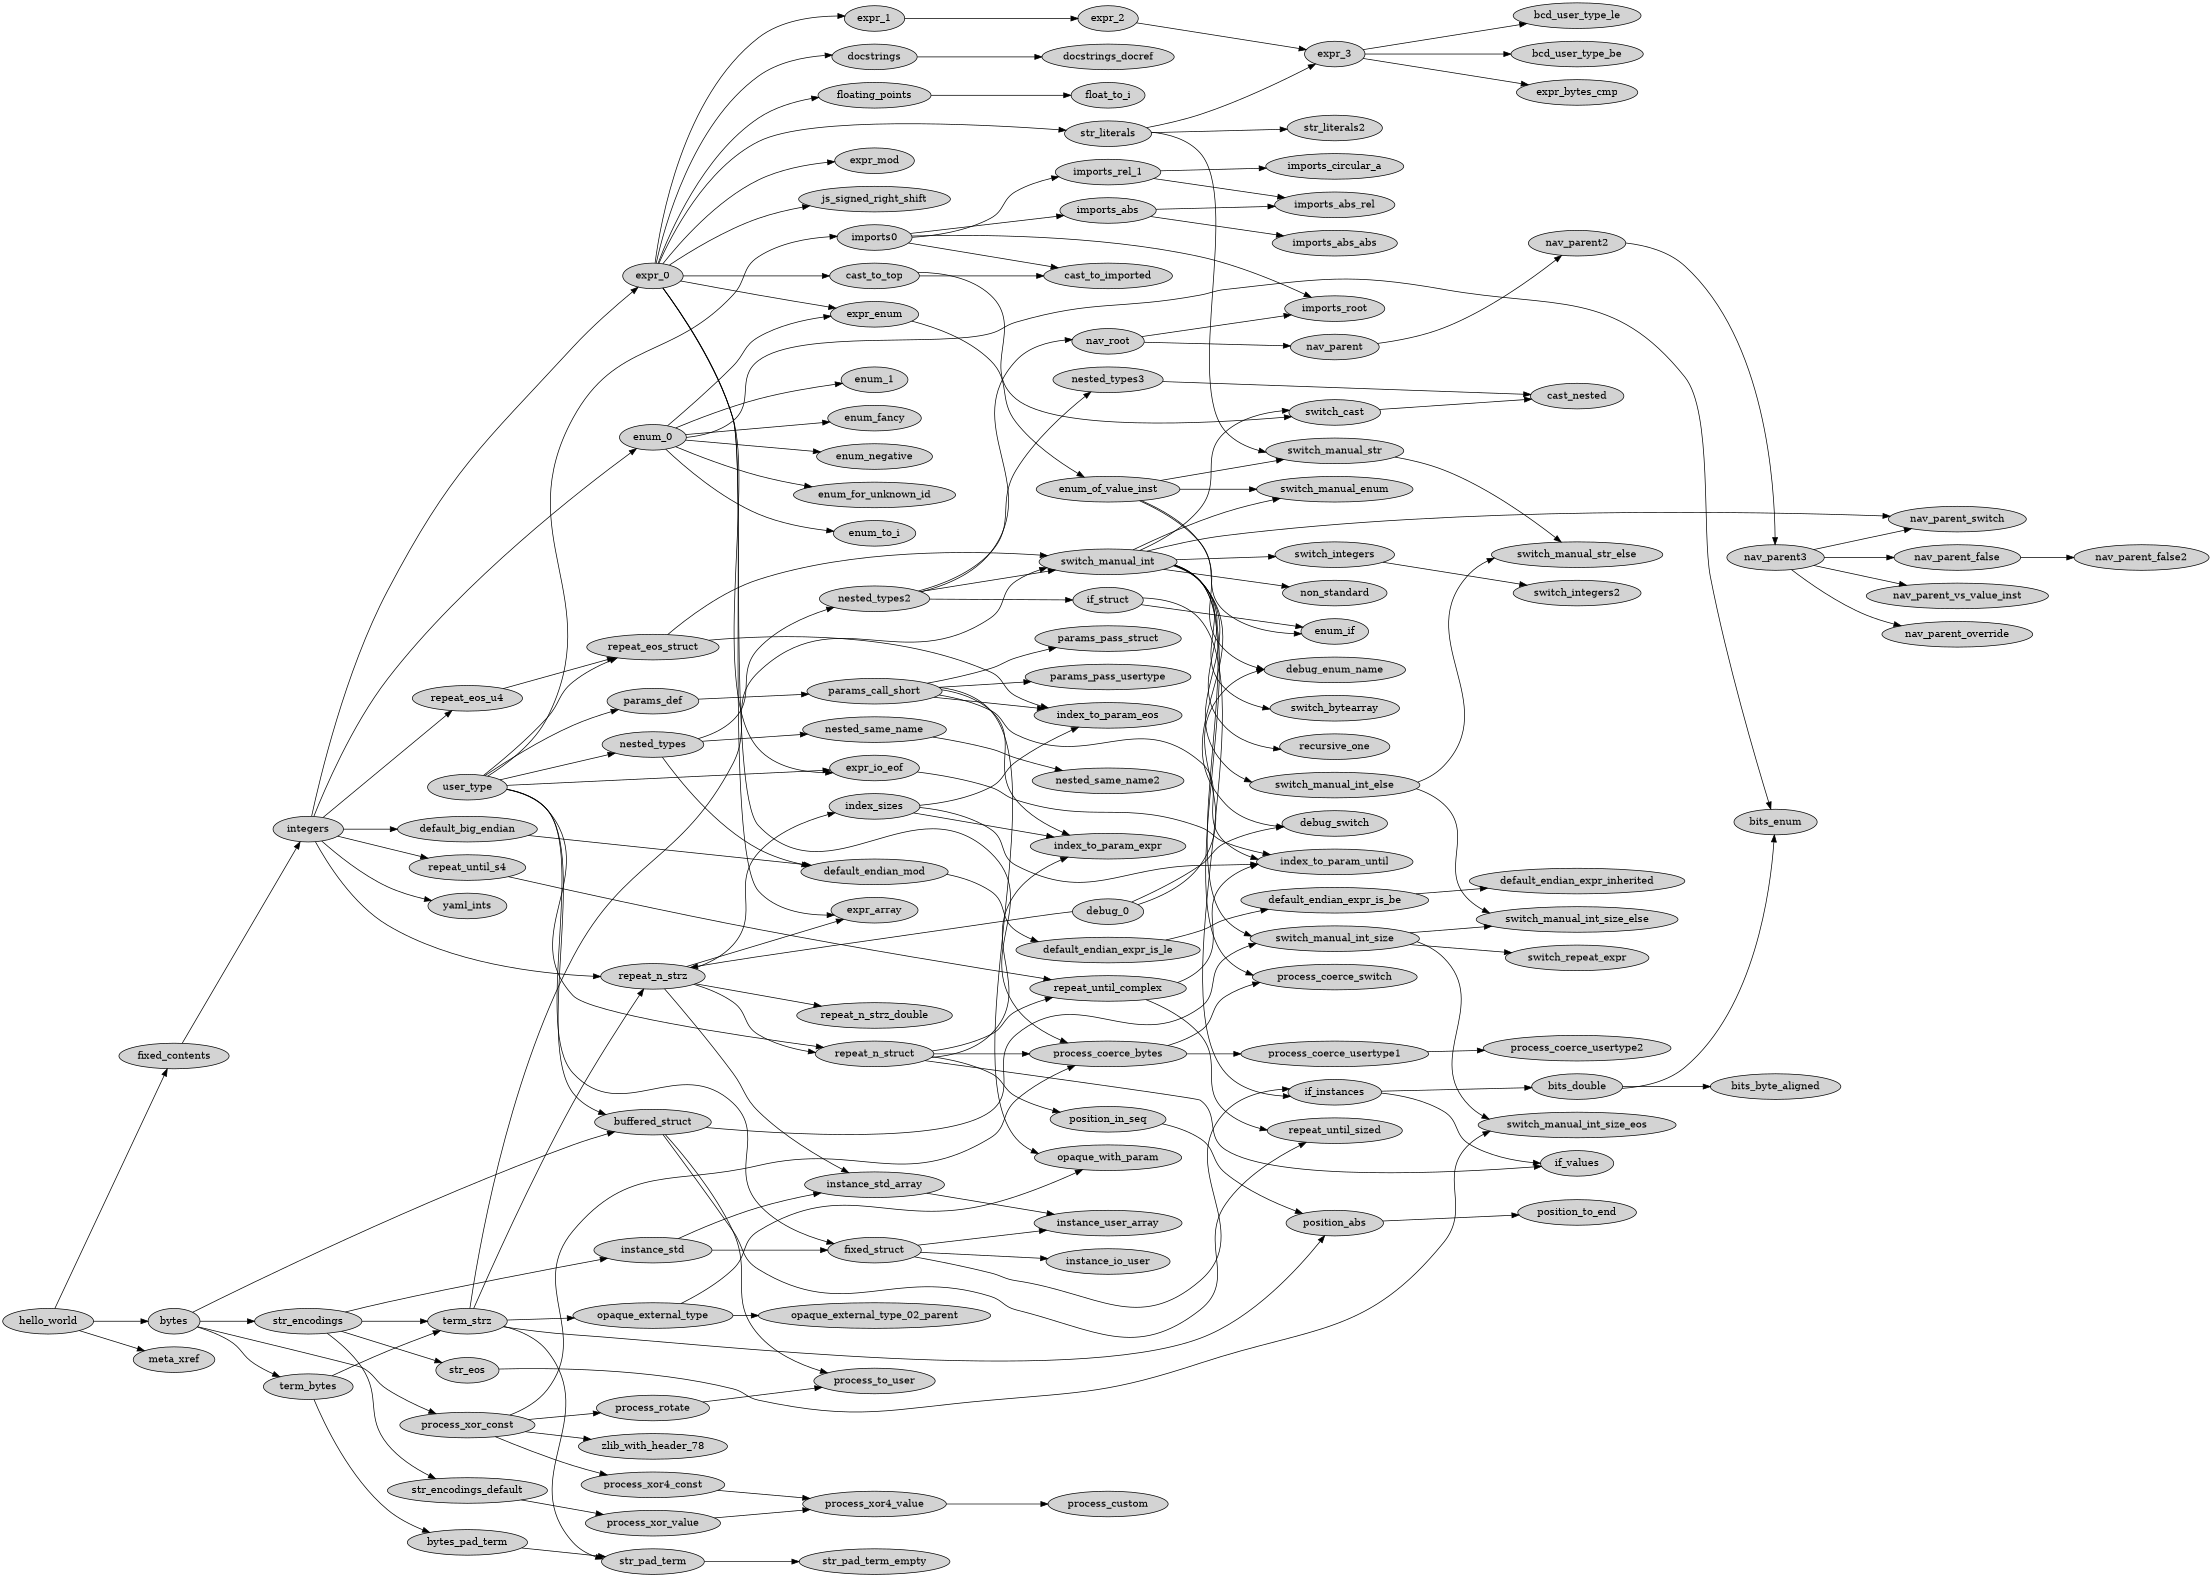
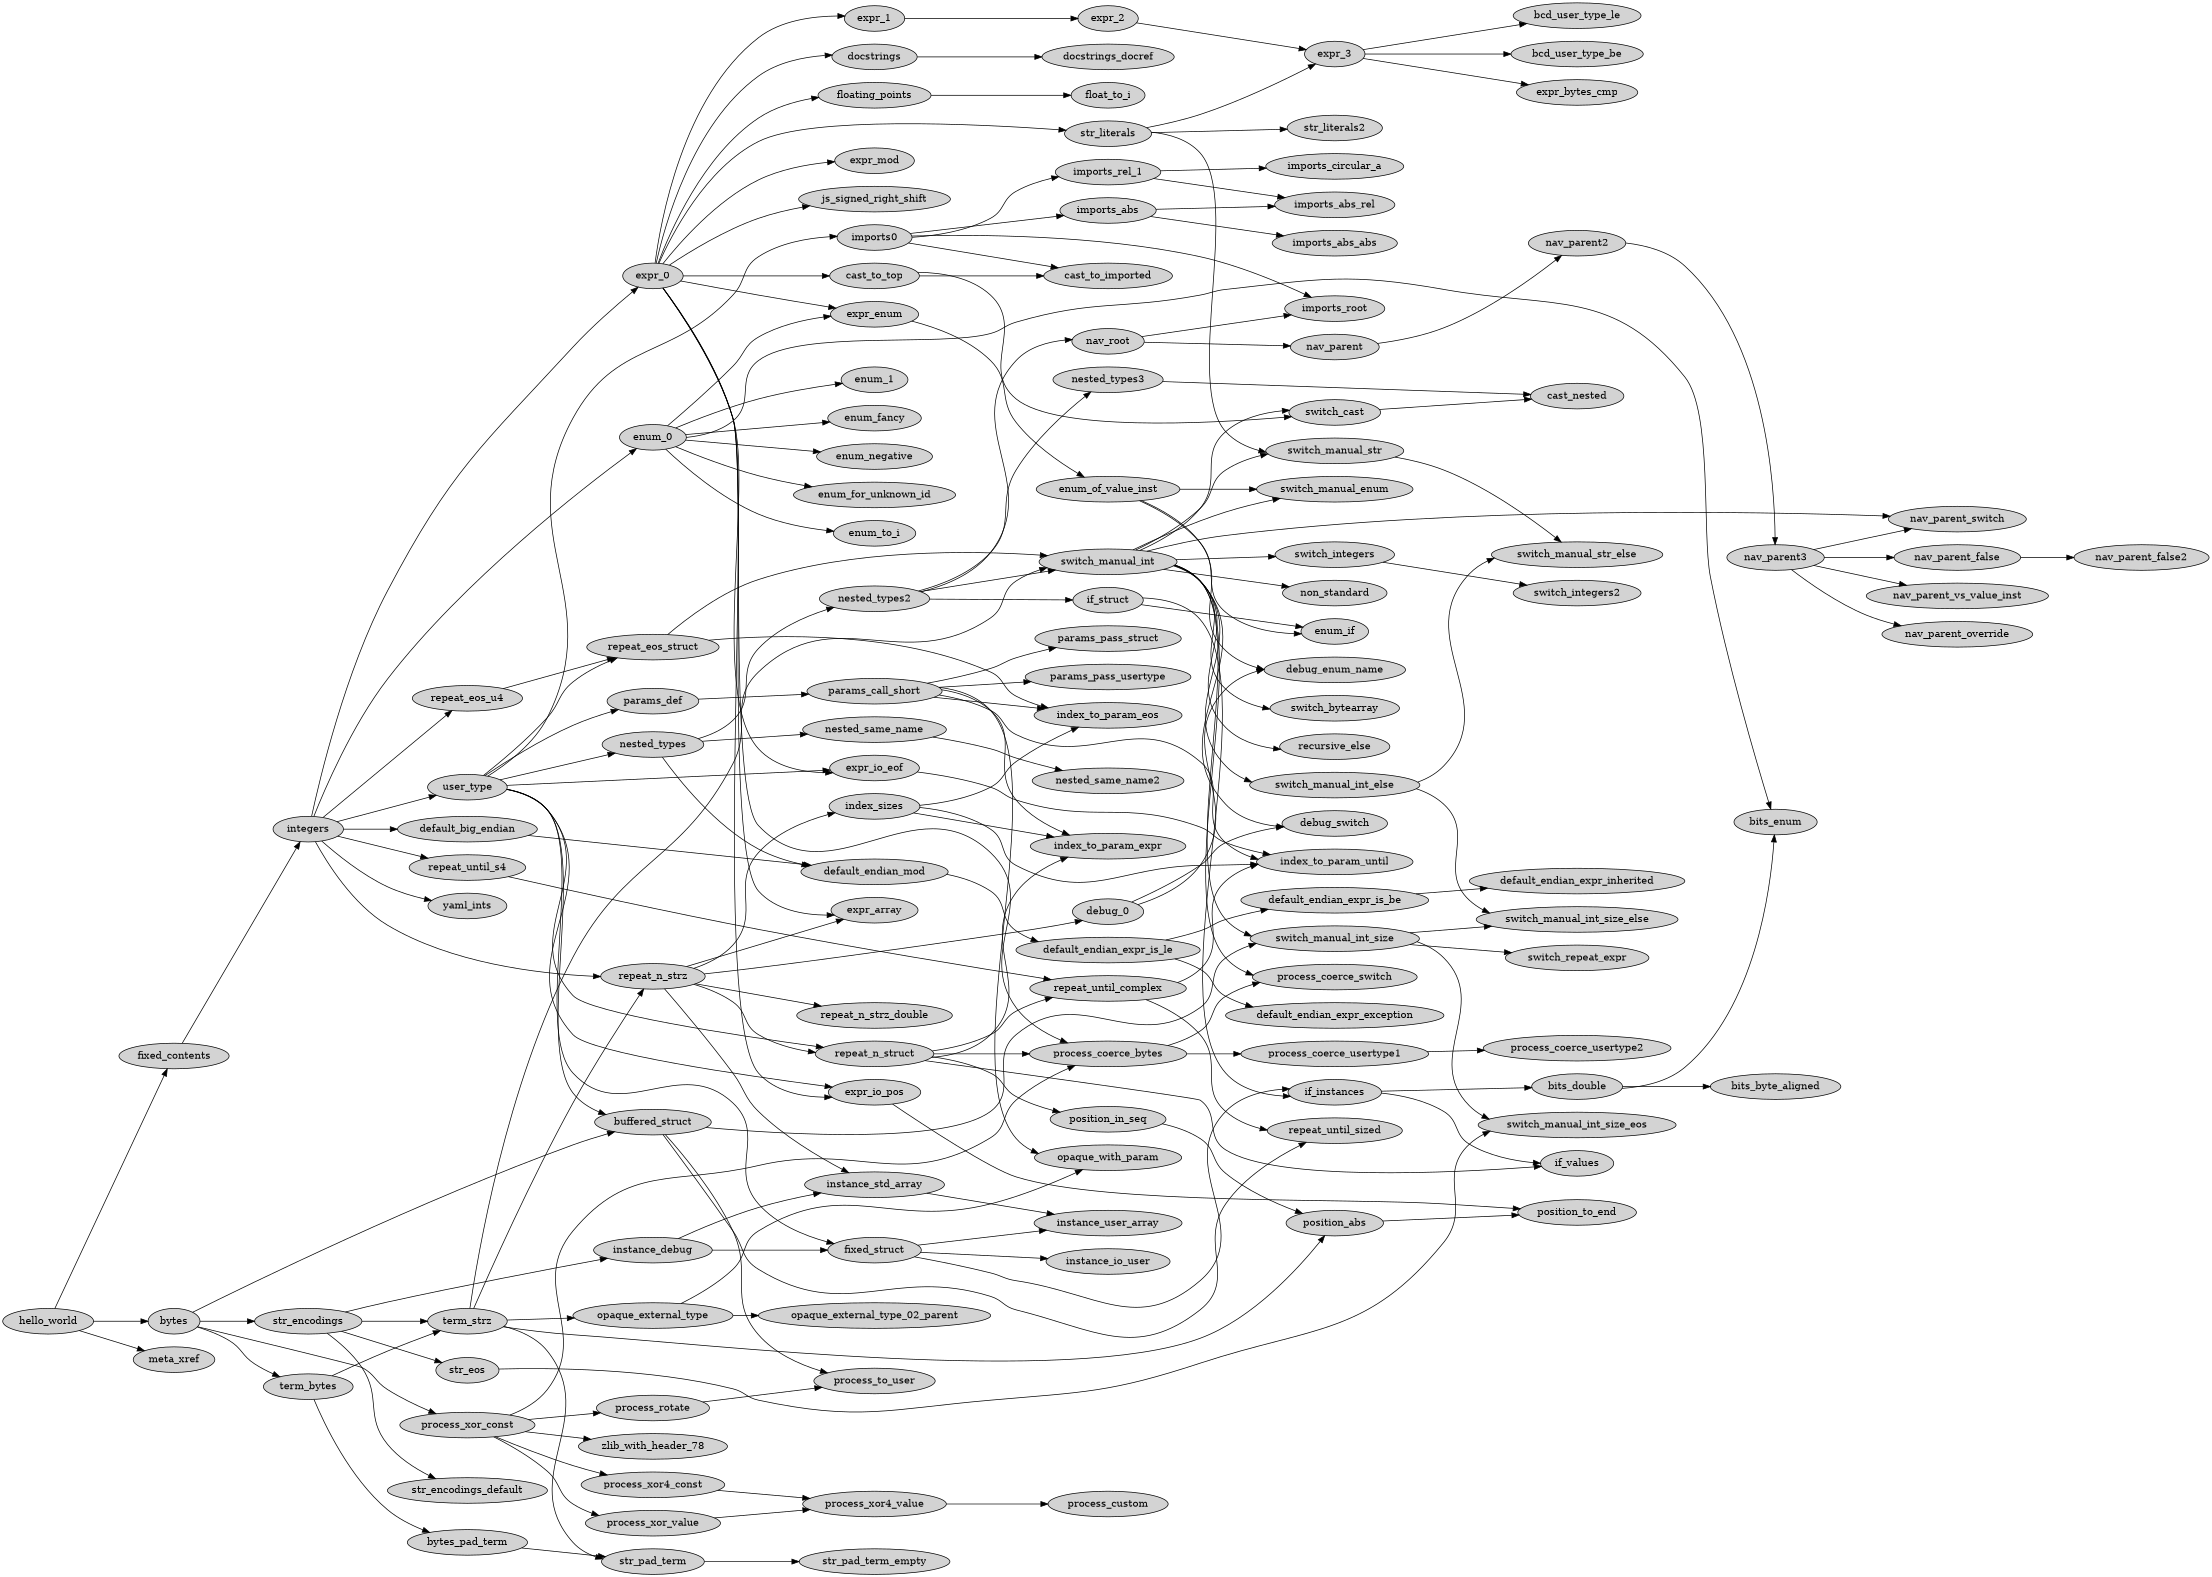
(1218, 471) -> (1216, 480)
(1335, 747) -> (1335, 747)
none -> (383, 809)
(885, 938) -> (899, 949)
none -> (1335, 1015)
none -> (875, 1092)
(653, 1250) -> (653, 1250)
(561, 1507) -> (547, 1471)
